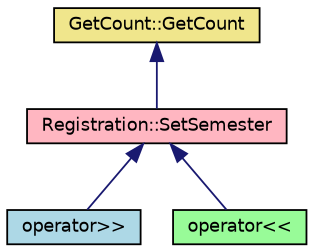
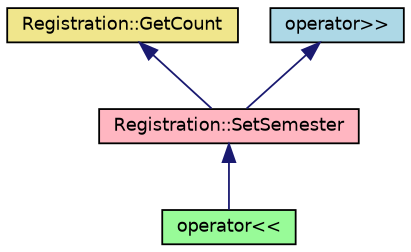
(157, 25) -> (123, 25)
(109, 184) -> (276, 82)
